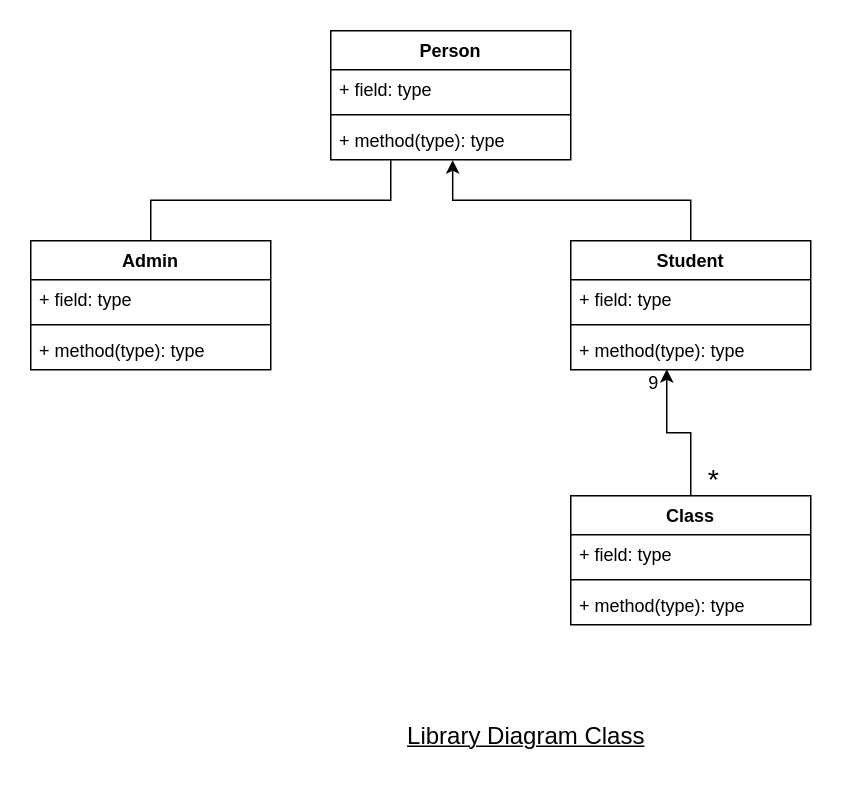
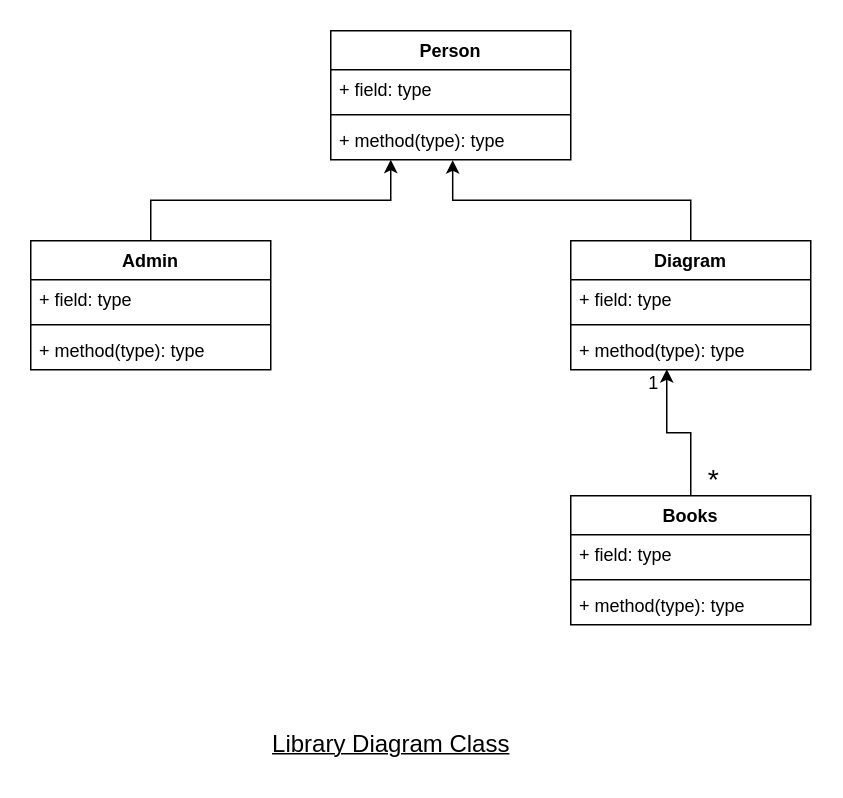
(391, 167) -> (391, 171)
(691, 262) -> (691, 262)
(654, 383) -> (654, 383)
(691, 517) -> (691, 517)
(526, 736) -> (391, 743)
